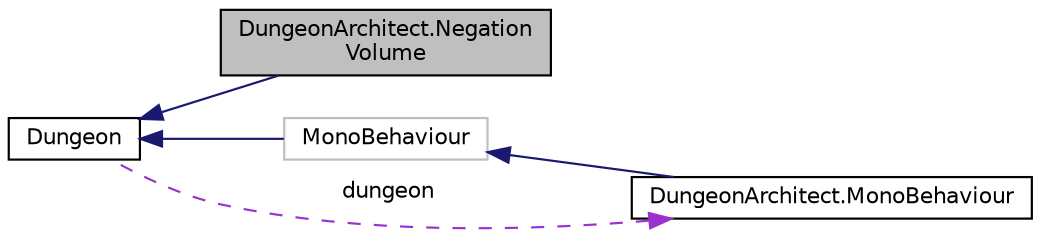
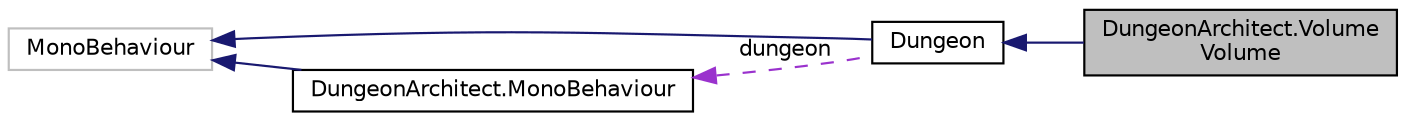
(386, 43) -> (1241, 43)
(223, 139) -> (553, 33)
